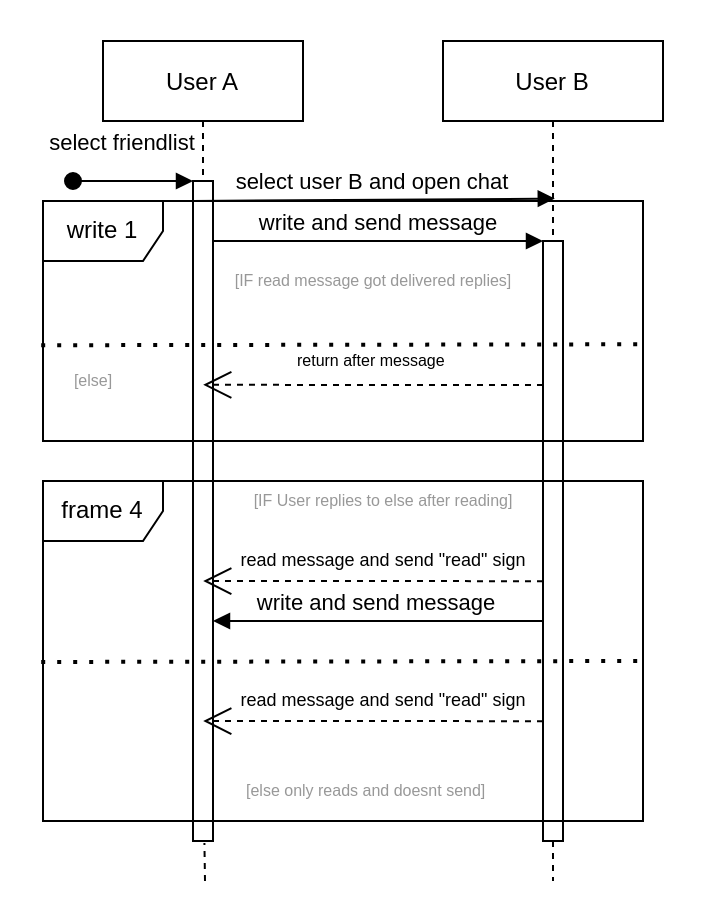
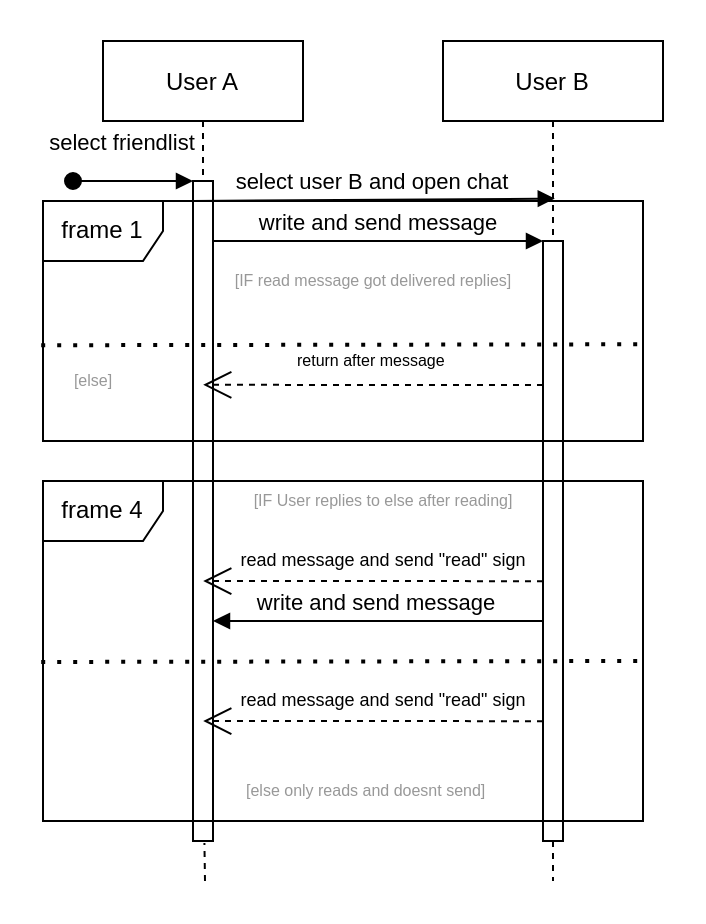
(103, 231) -> (103, 231)
